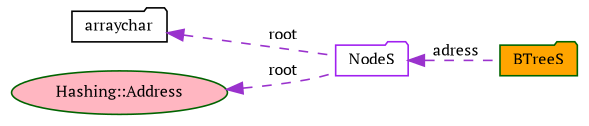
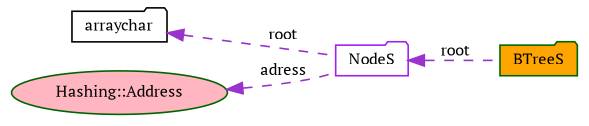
(454, 52) -> (454, 52)
(282, 71) -> (282, 71)
